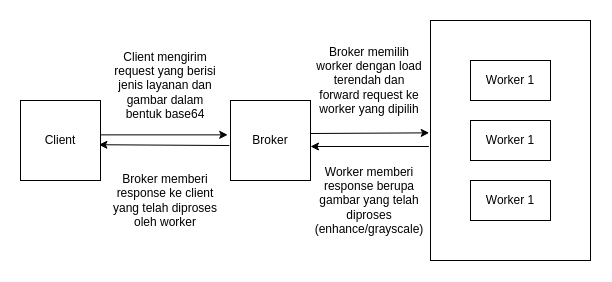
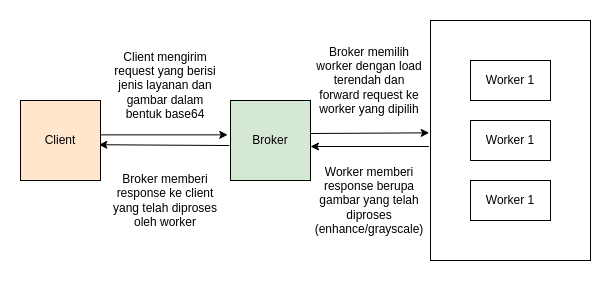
(61, 141) -> (61, 141)
(271, 141) -> (271, 141)
